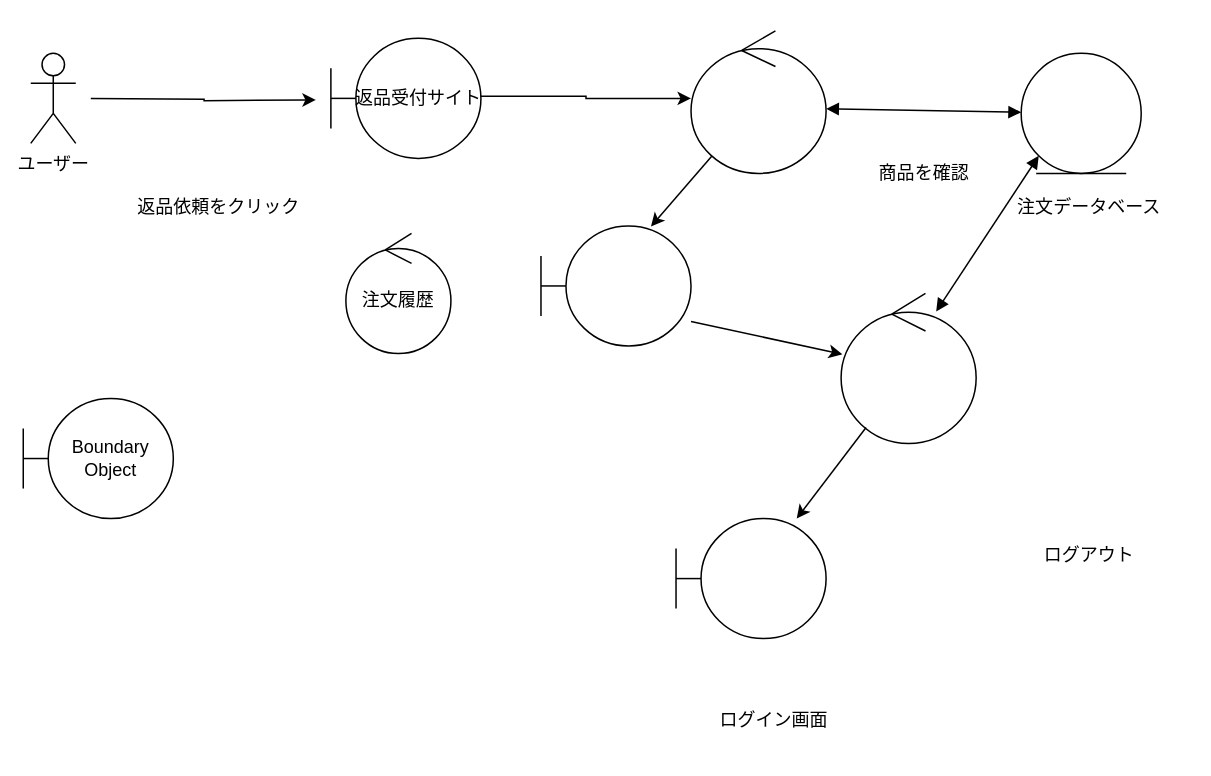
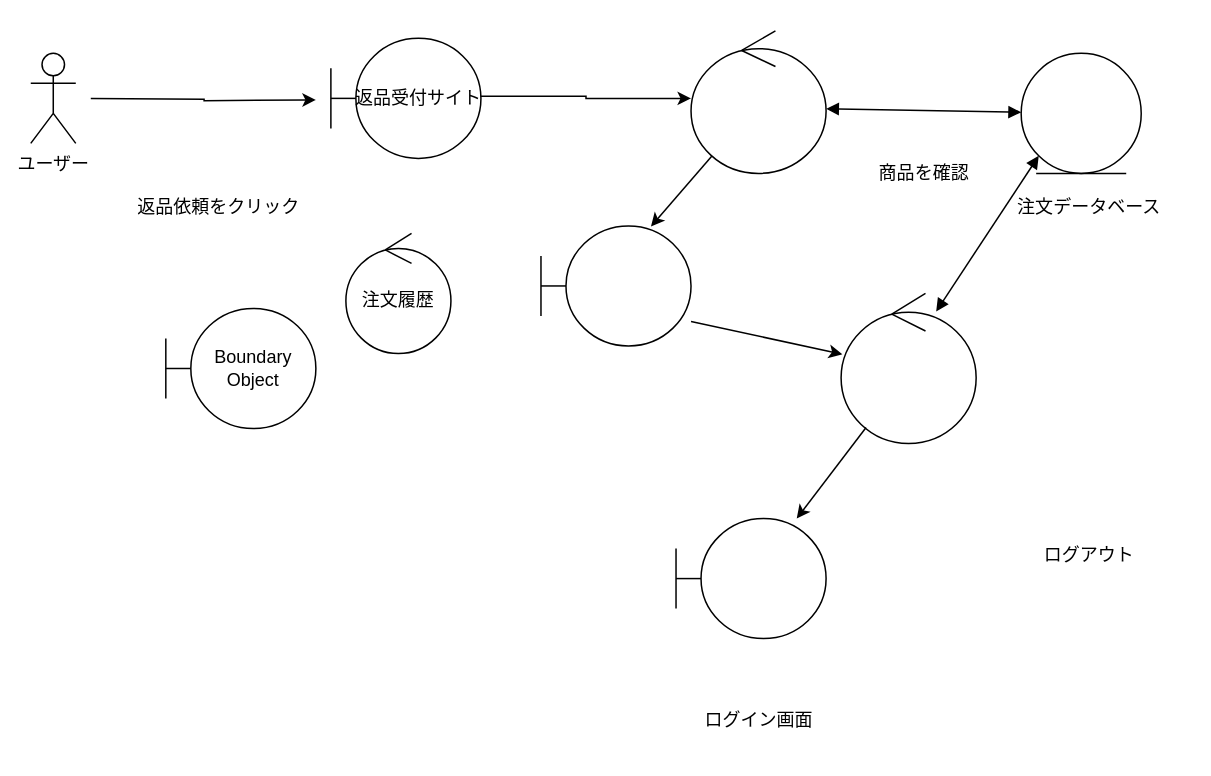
(98, 458) -> (241, 368)
(773, 721) -> (758, 721)
